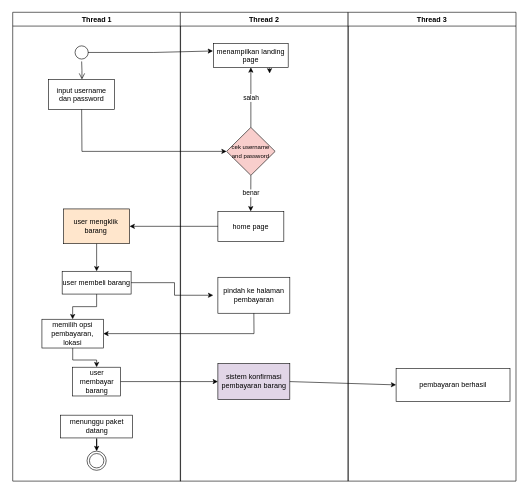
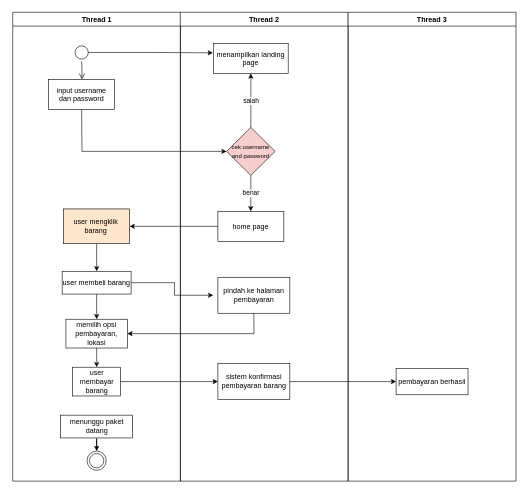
(251, 56) -> (251, 59)
(73, 334) -> (97, 334)
(254, 382) -> (254, 382)
(453, 385) -> (432, 382)
